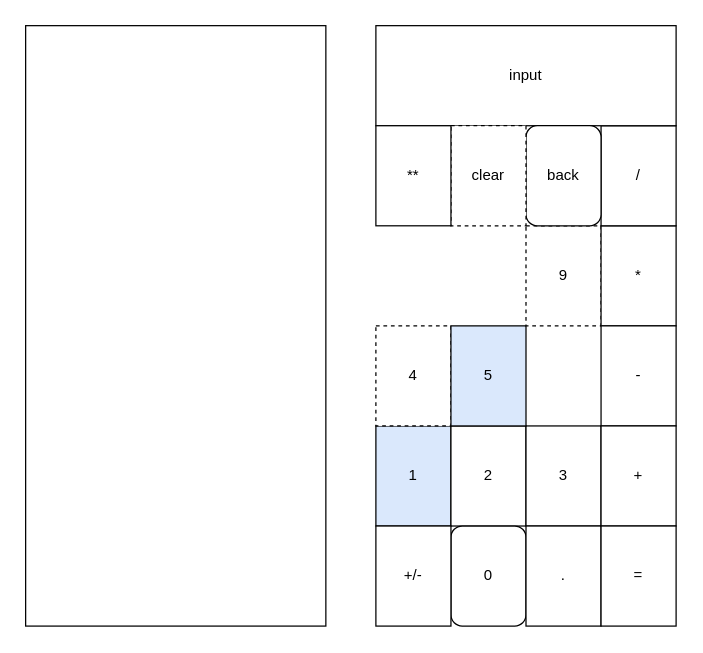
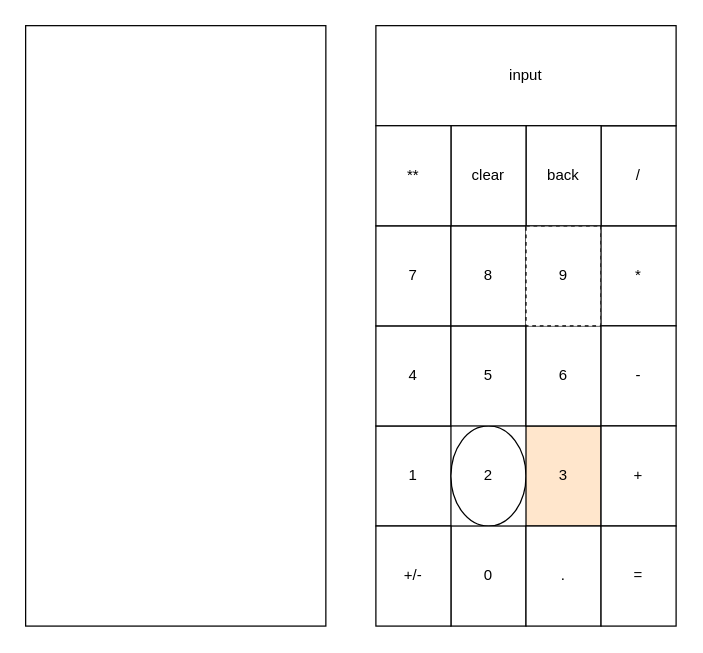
(488, 176) -> (488, 176)
(563, 176) -> (563, 176)
none -> (413, 276)
none -> (488, 276)
(413, 376) -> (413, 376)
(488, 376) -> (488, 376)
none -> (563, 376)
(413, 476) -> (413, 476)
(488, 476) -> (488, 476)
(563, 476) -> (563, 476)
(488, 576) -> (488, 576)
